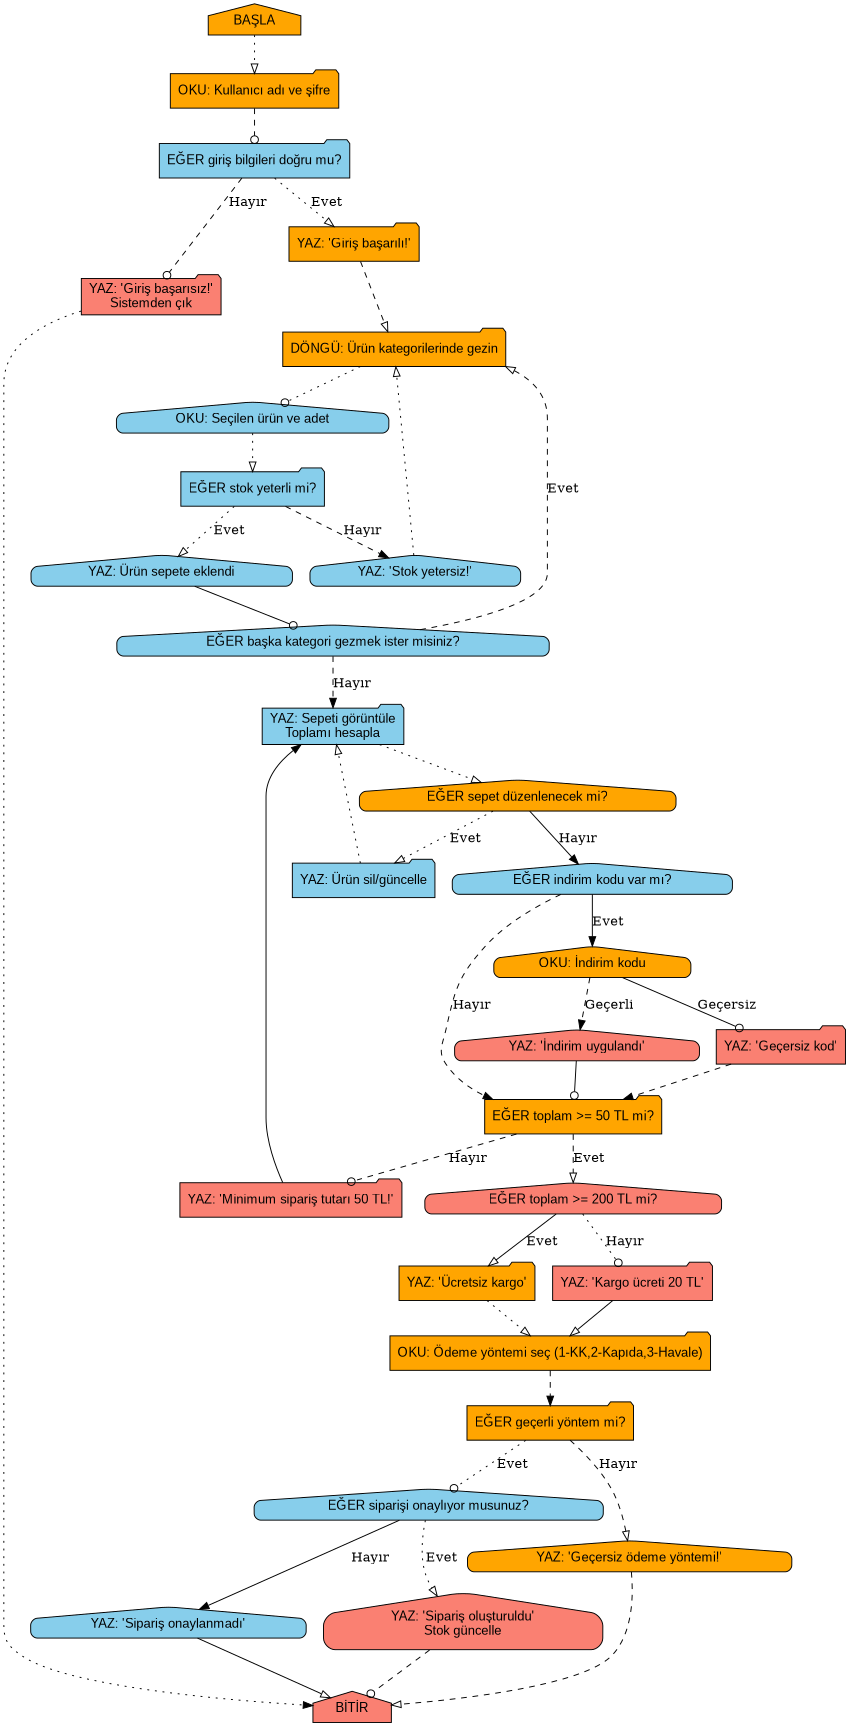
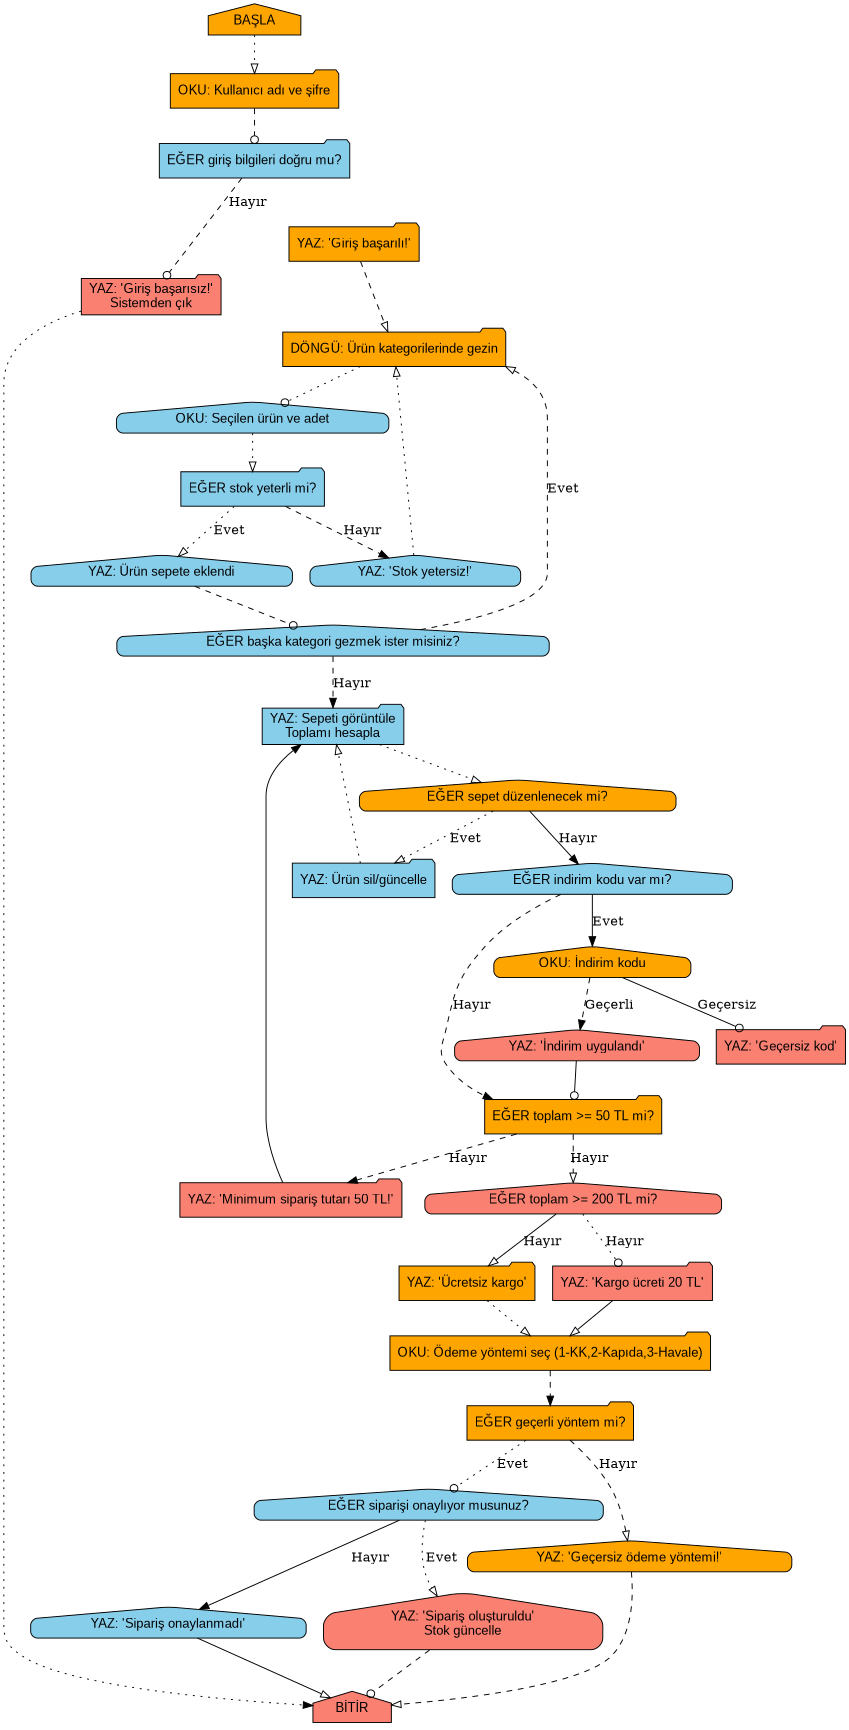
(300, 199) -> none
(242, 605) -> (242, 605)
(682, 1080) -> none
(437, 1157) -> (437, 1157)
(589, 1158) -> (589, 1158)
(543, 1242) -> (543, 1242)
